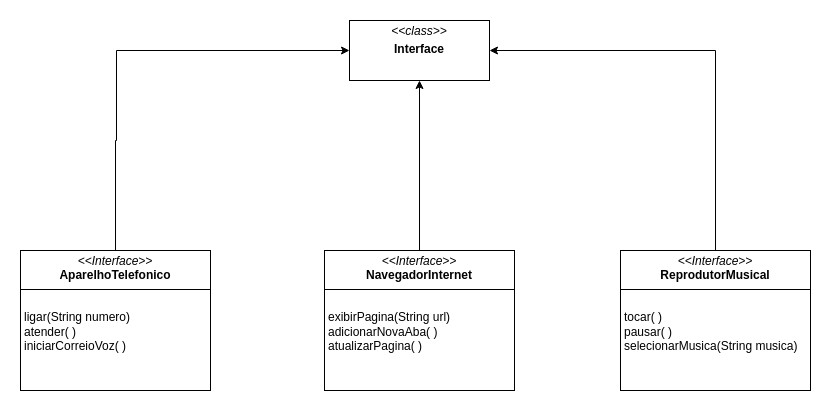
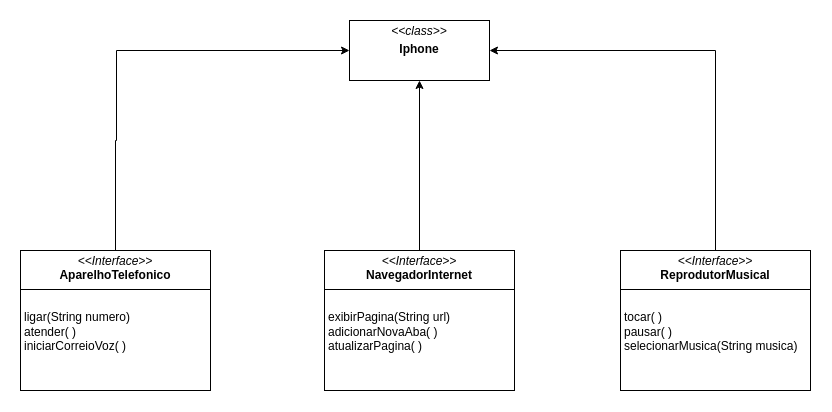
(380, 35) -> (378, 35)
